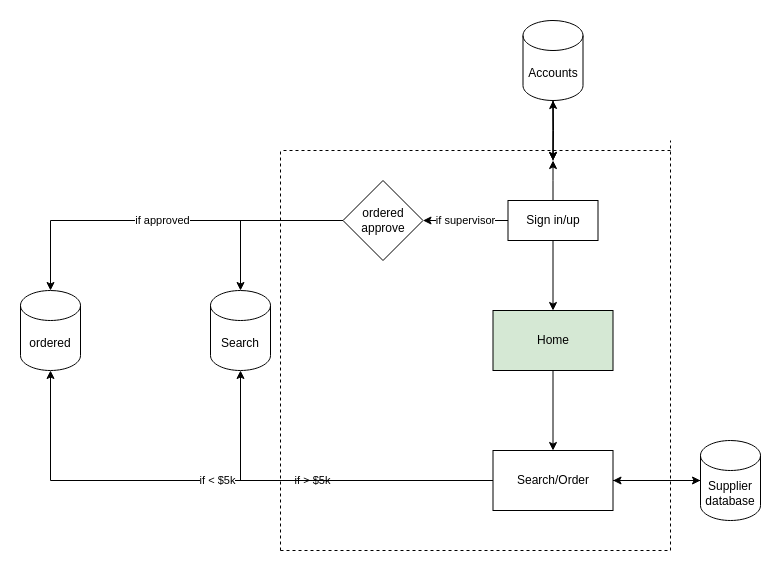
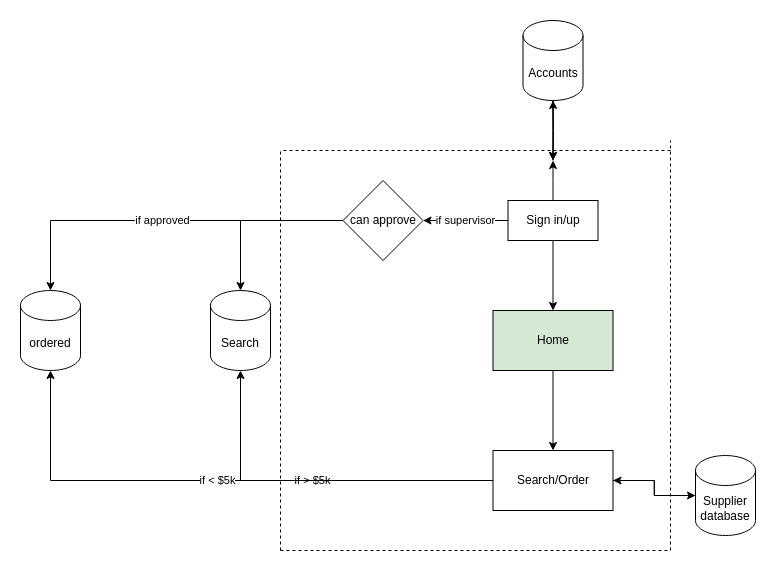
(384, 221) -> (384, 221)
(731, 481) -> (726, 496)
